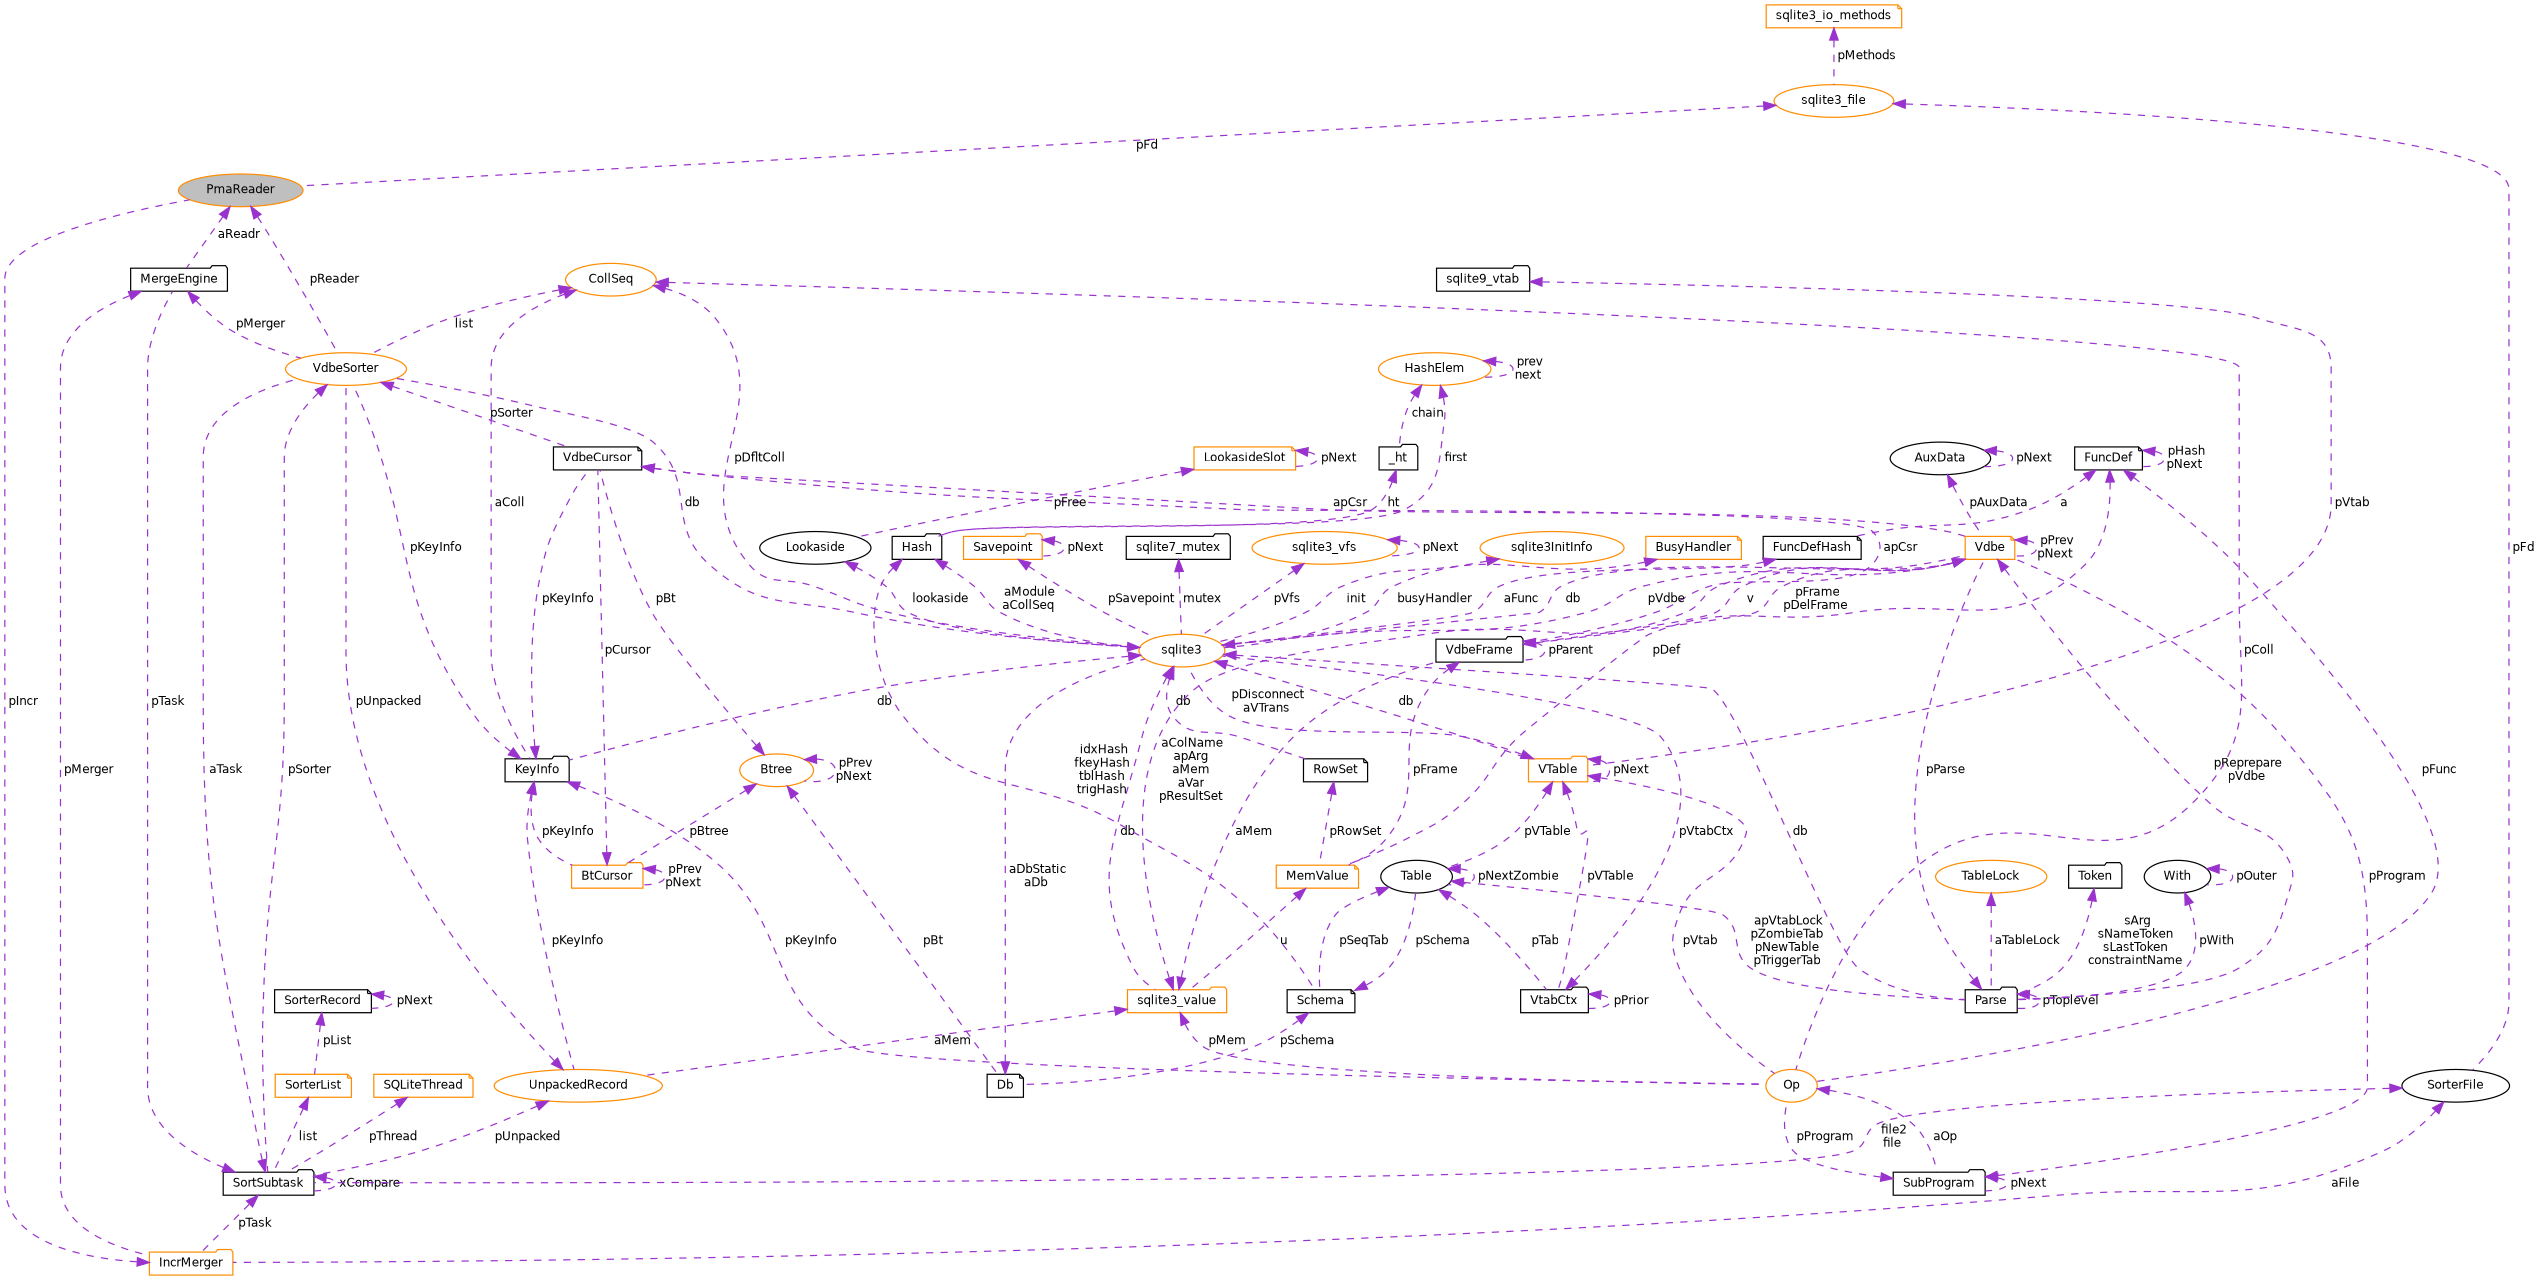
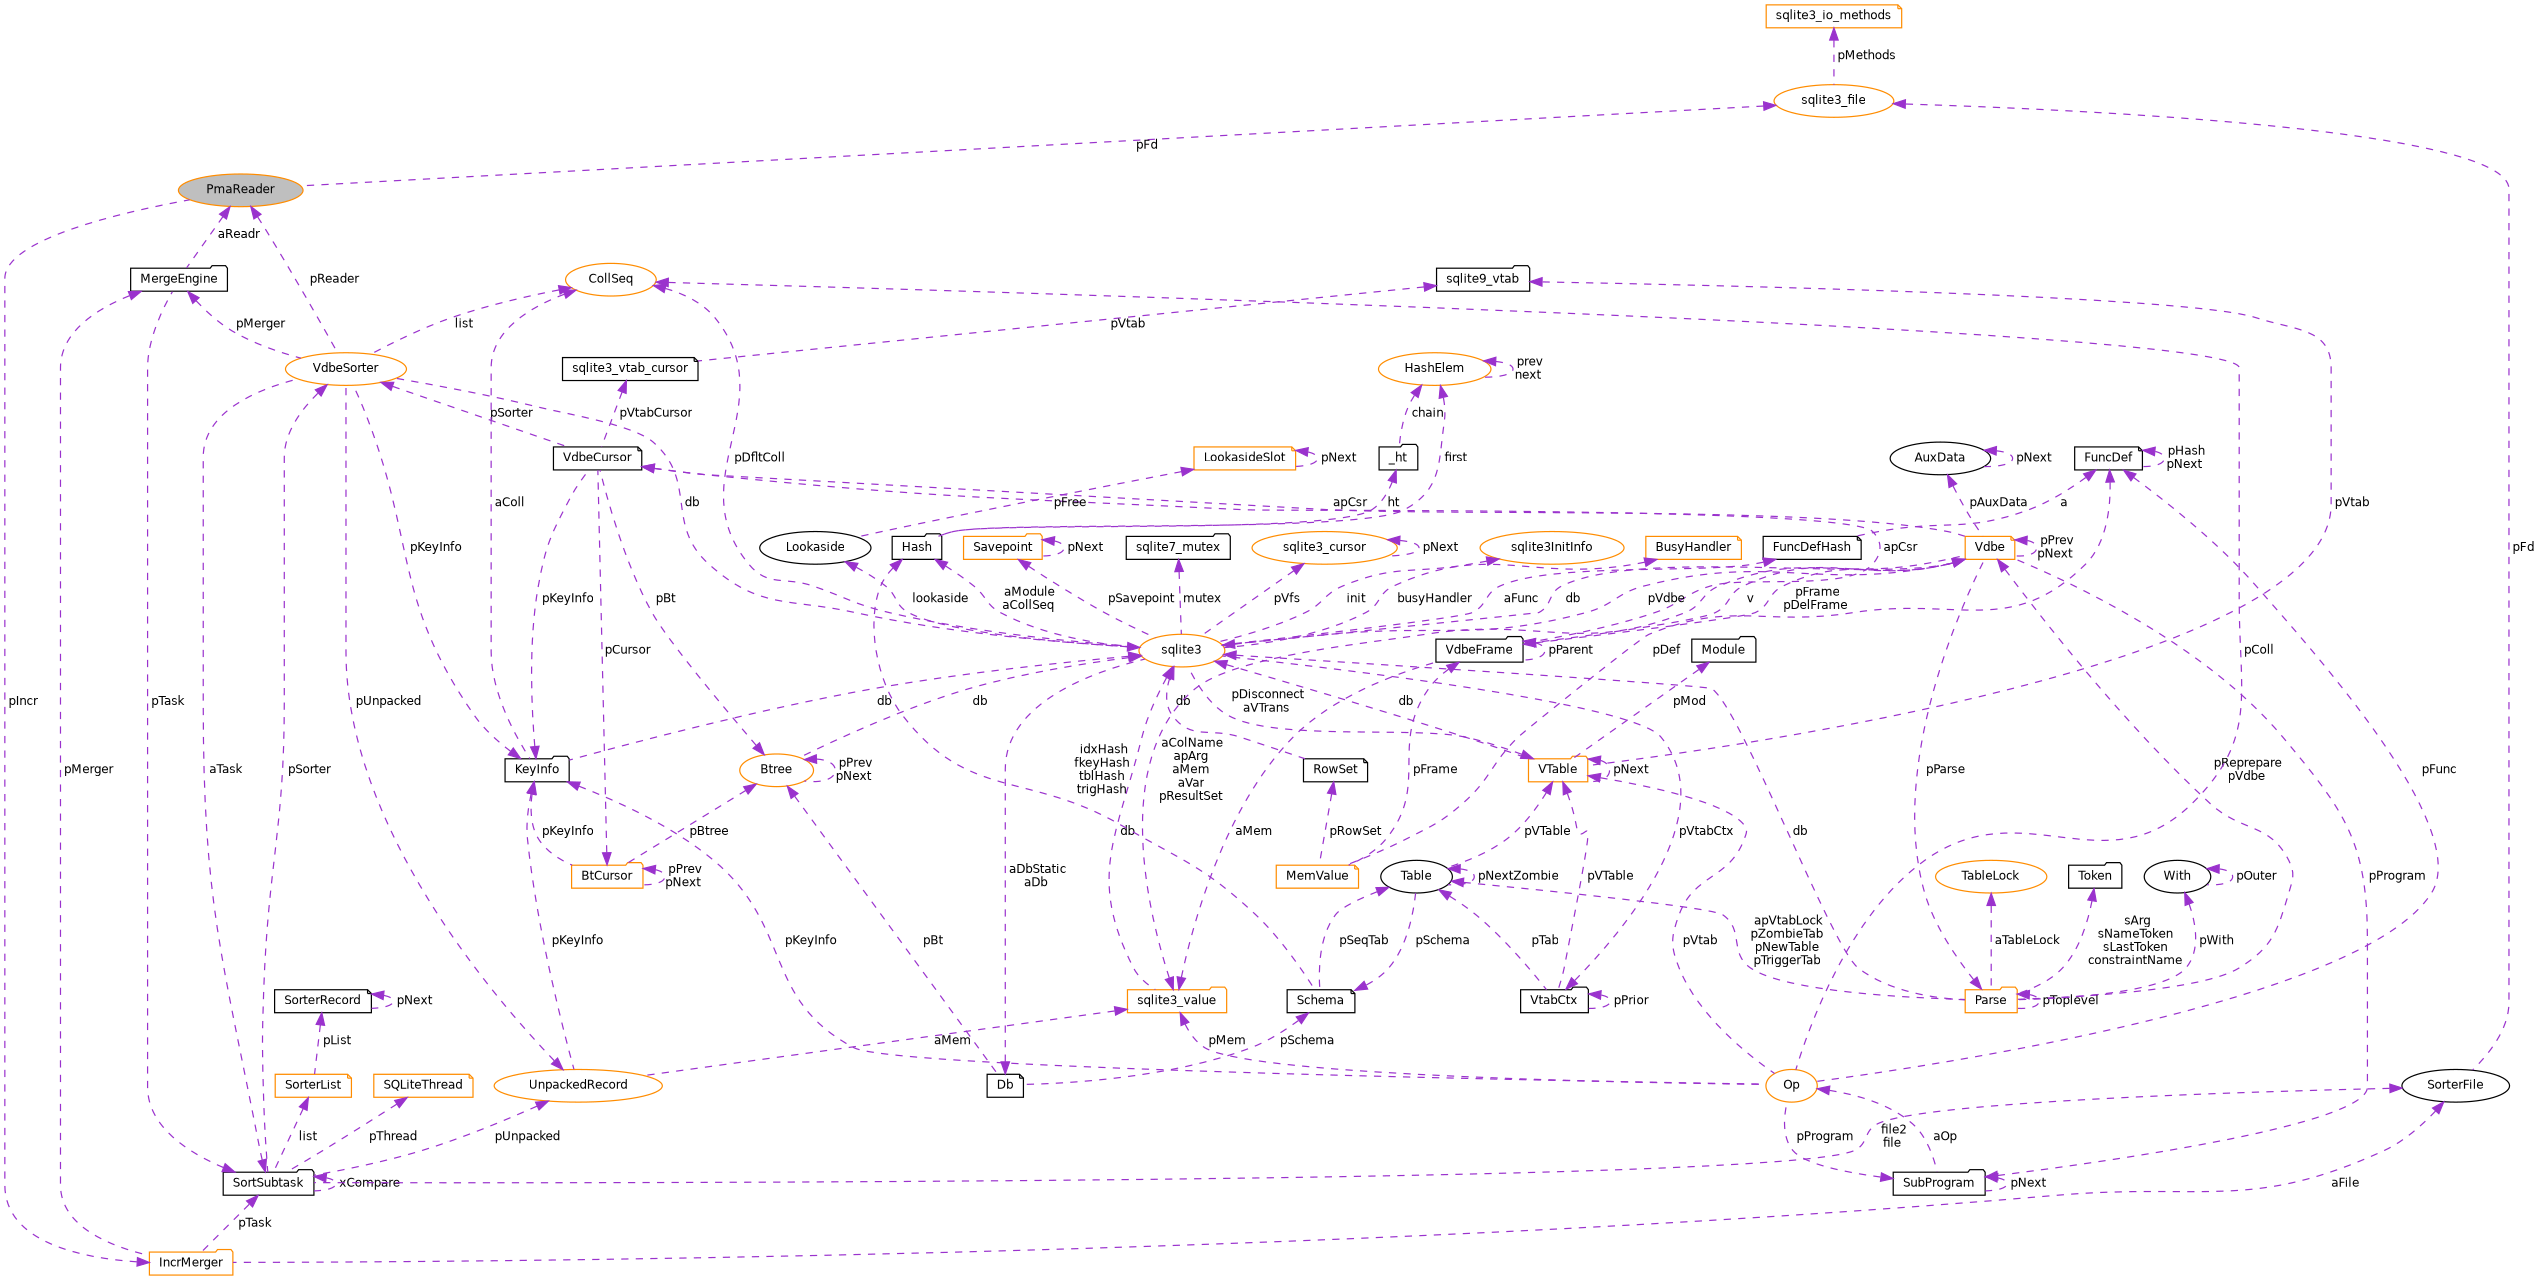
none -> (630, 369)
(1325, 548) -> (1325, 548)
none -> (1724, 651)
none -> (960, 692)
(1244, 944) -> none
(1991, 1001) -> (1991, 1001)
